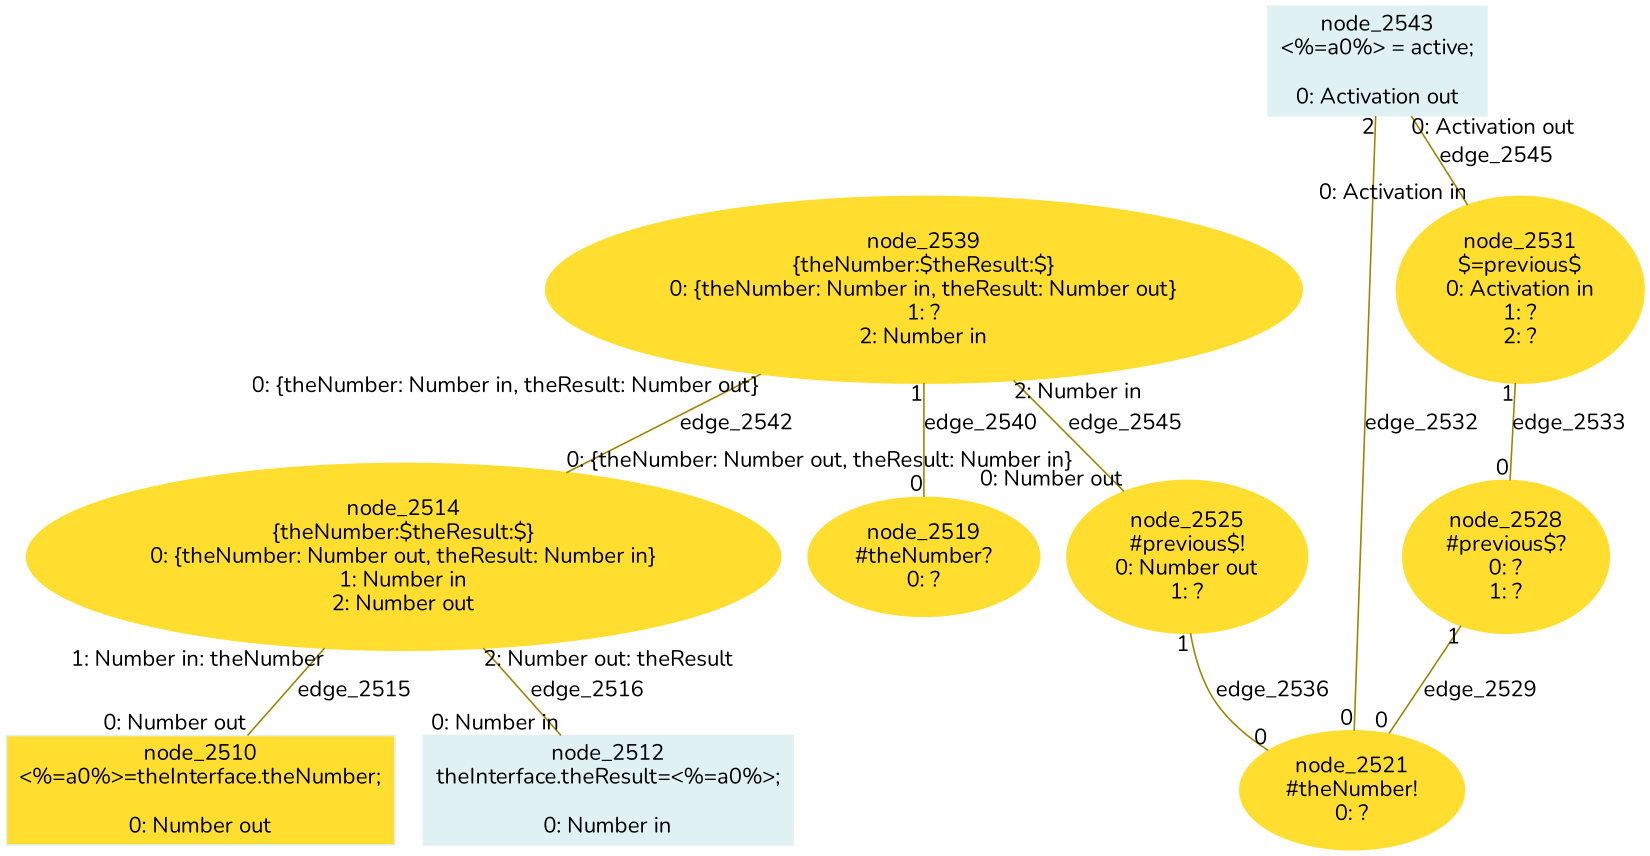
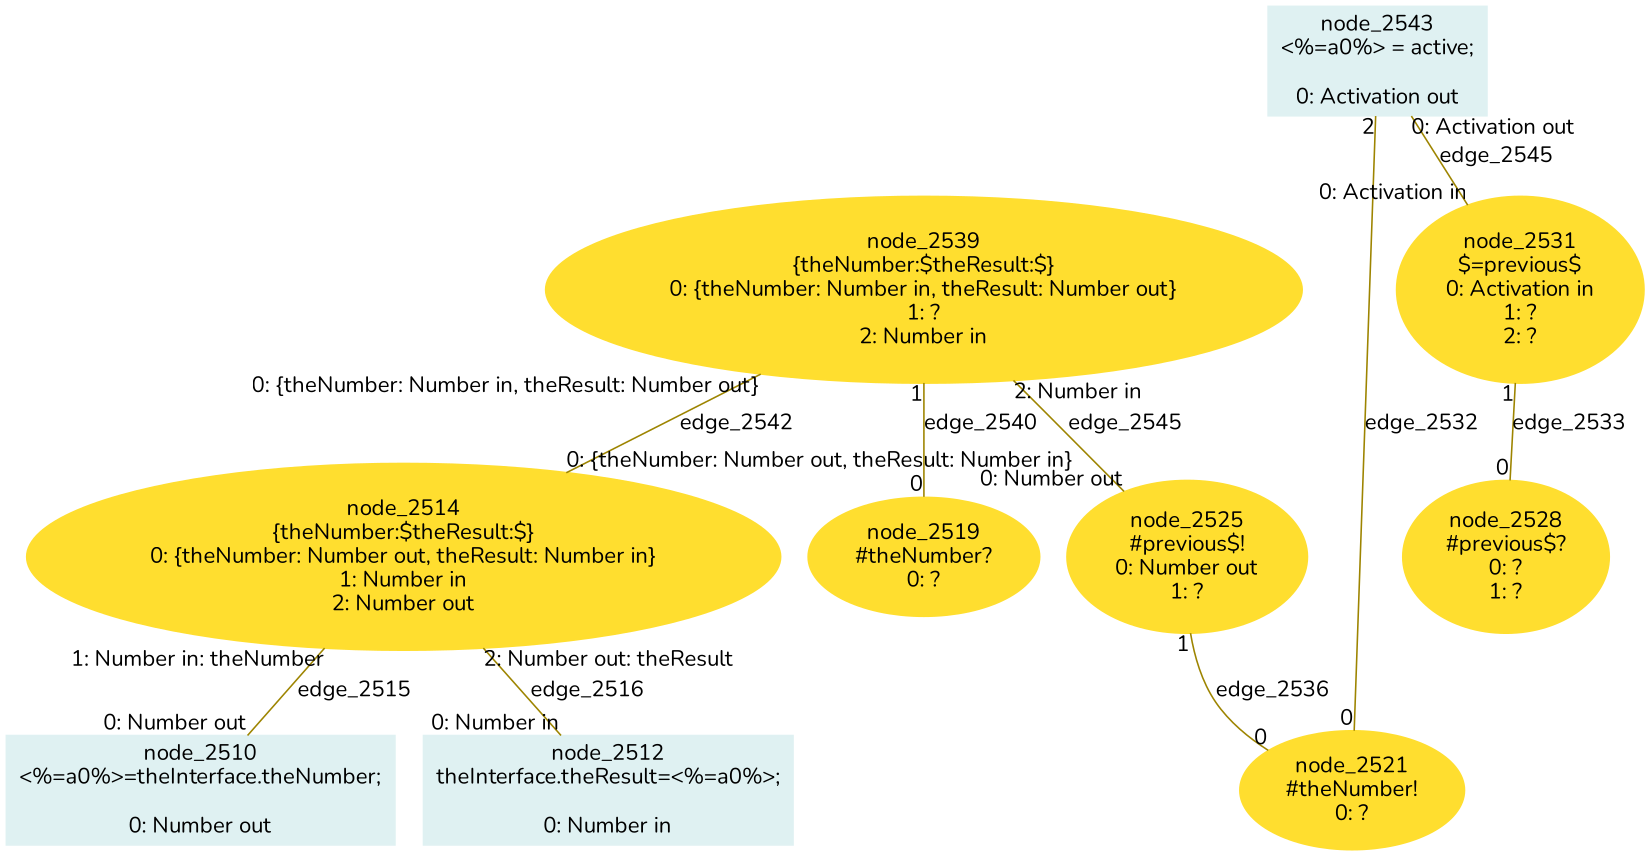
(1425, 680) -> none
(201, 790) -> (201, 790)
